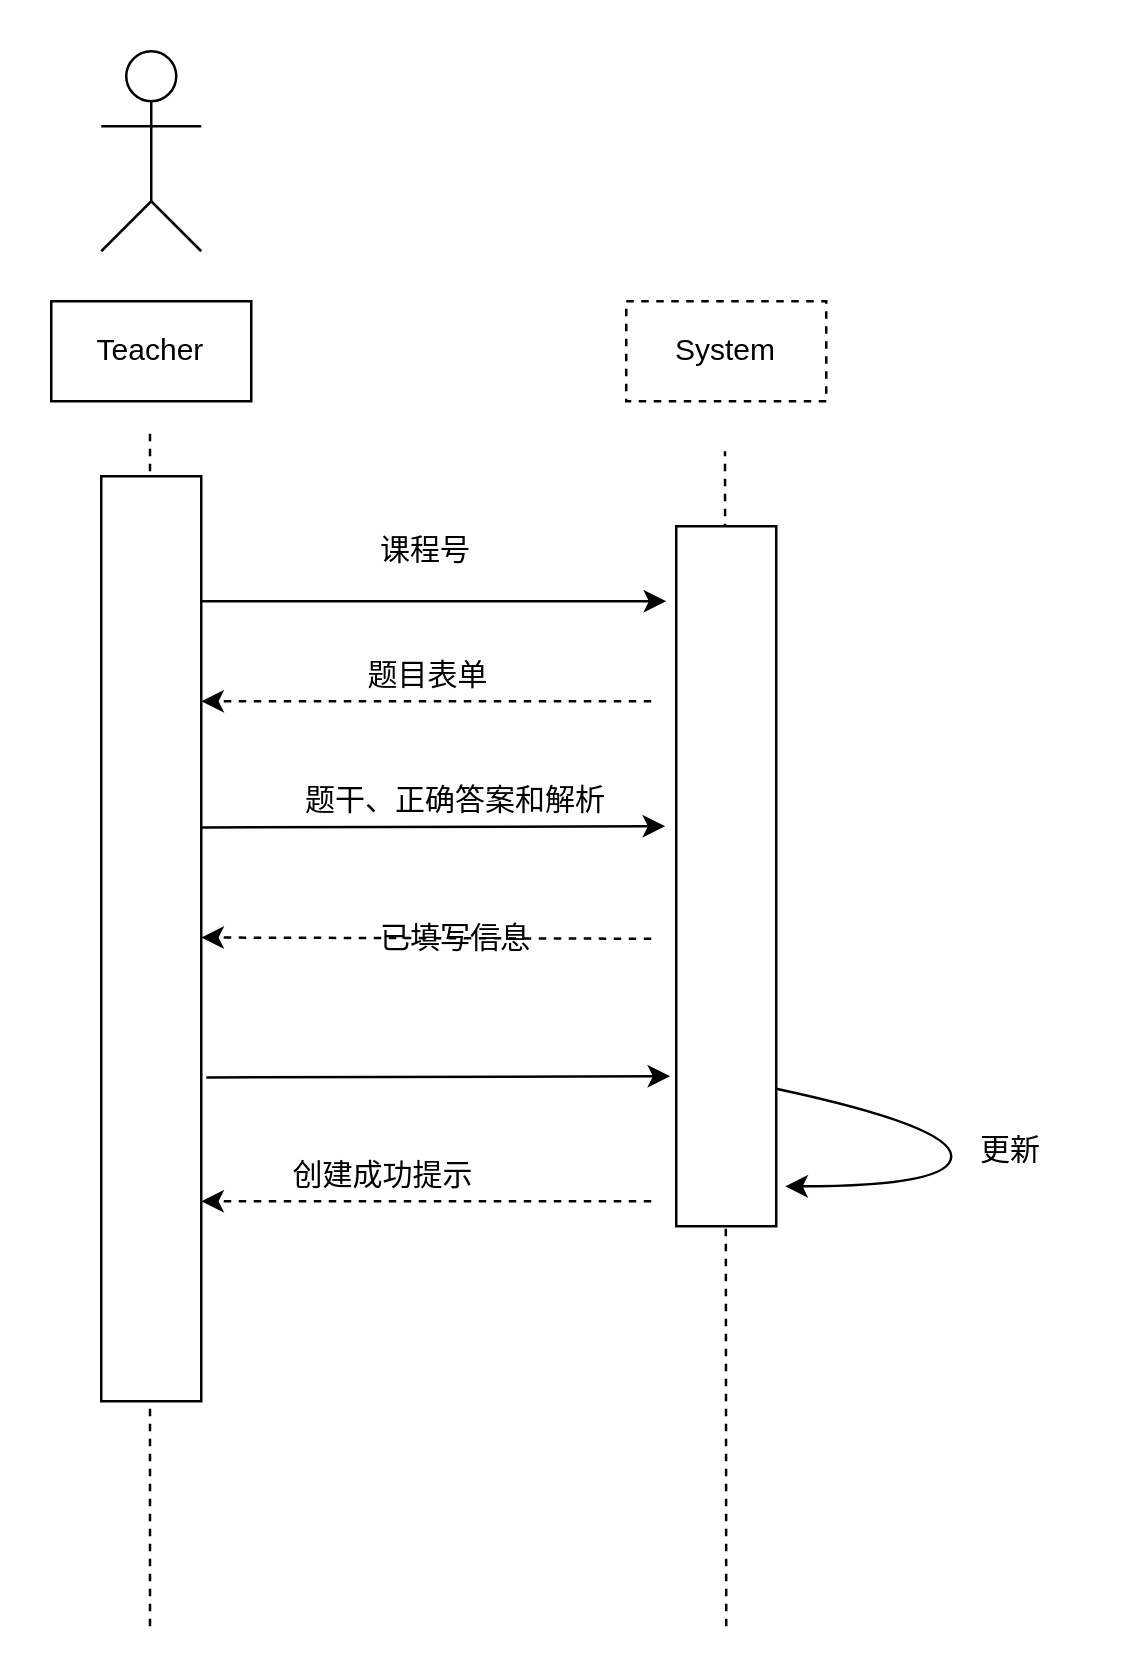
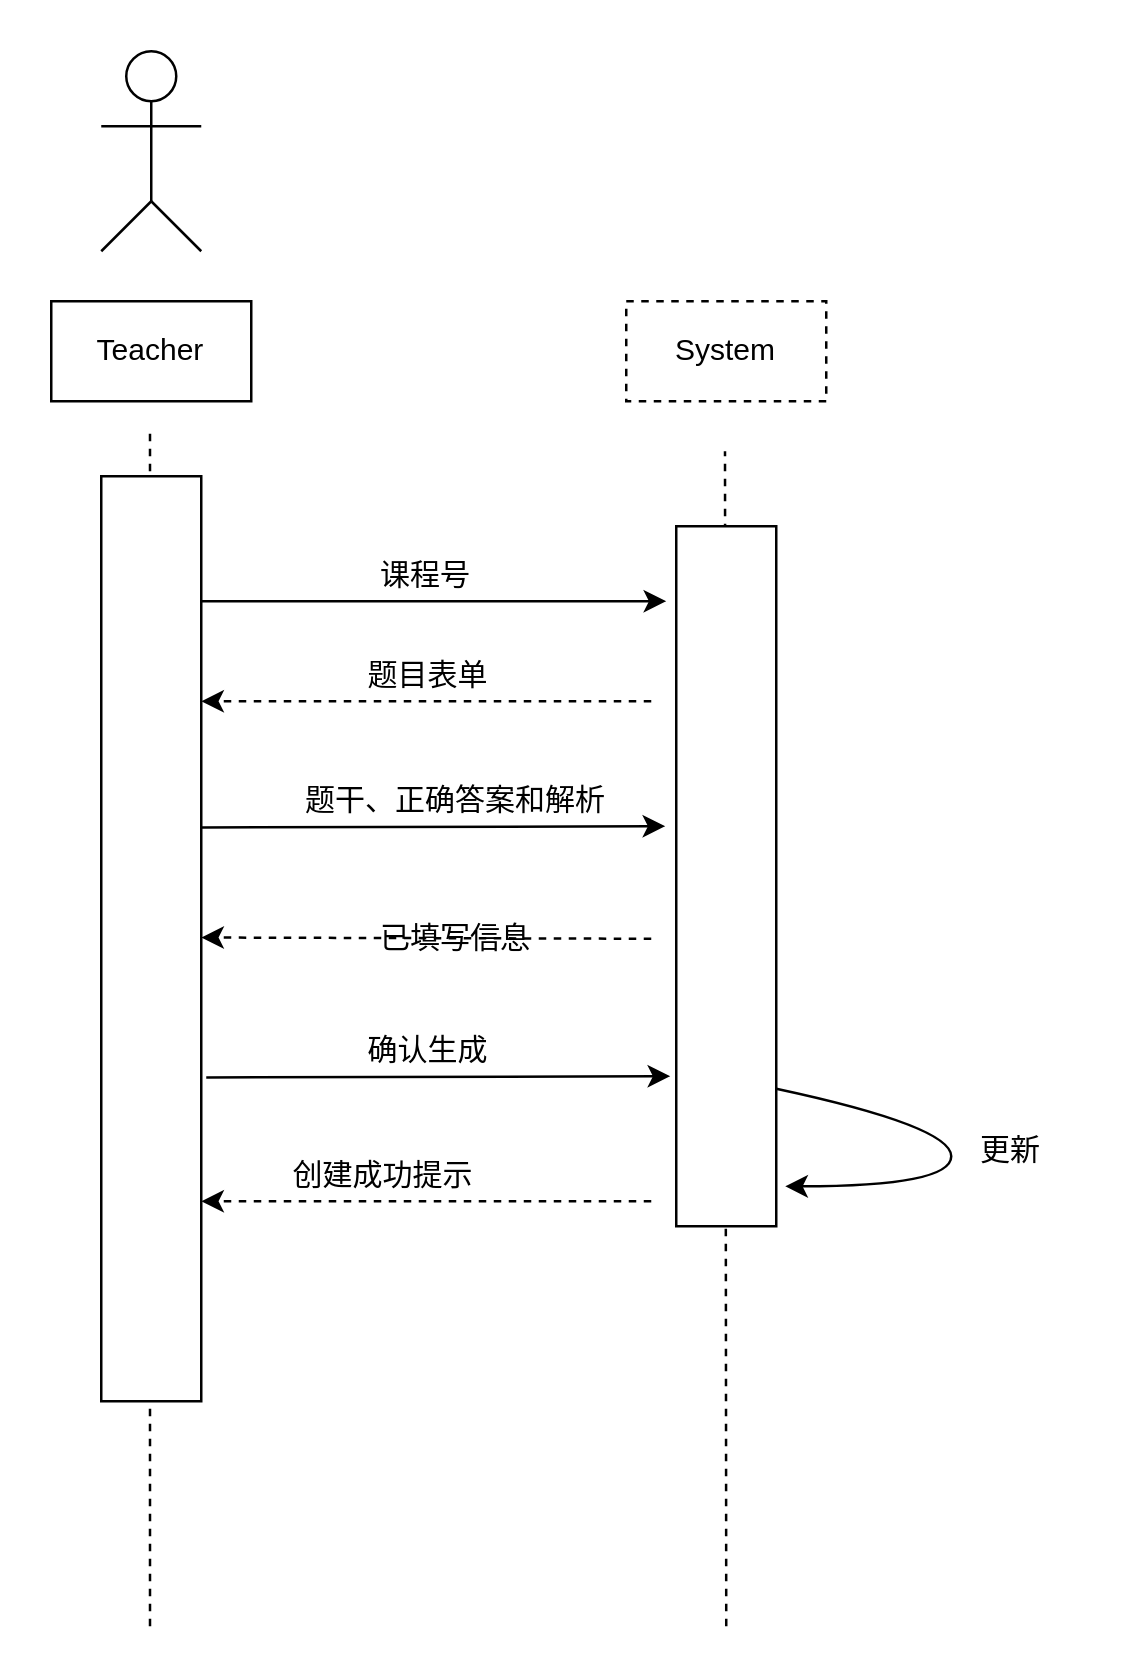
(439, 551) -> (439, 576)
none -> (439, 1051)
